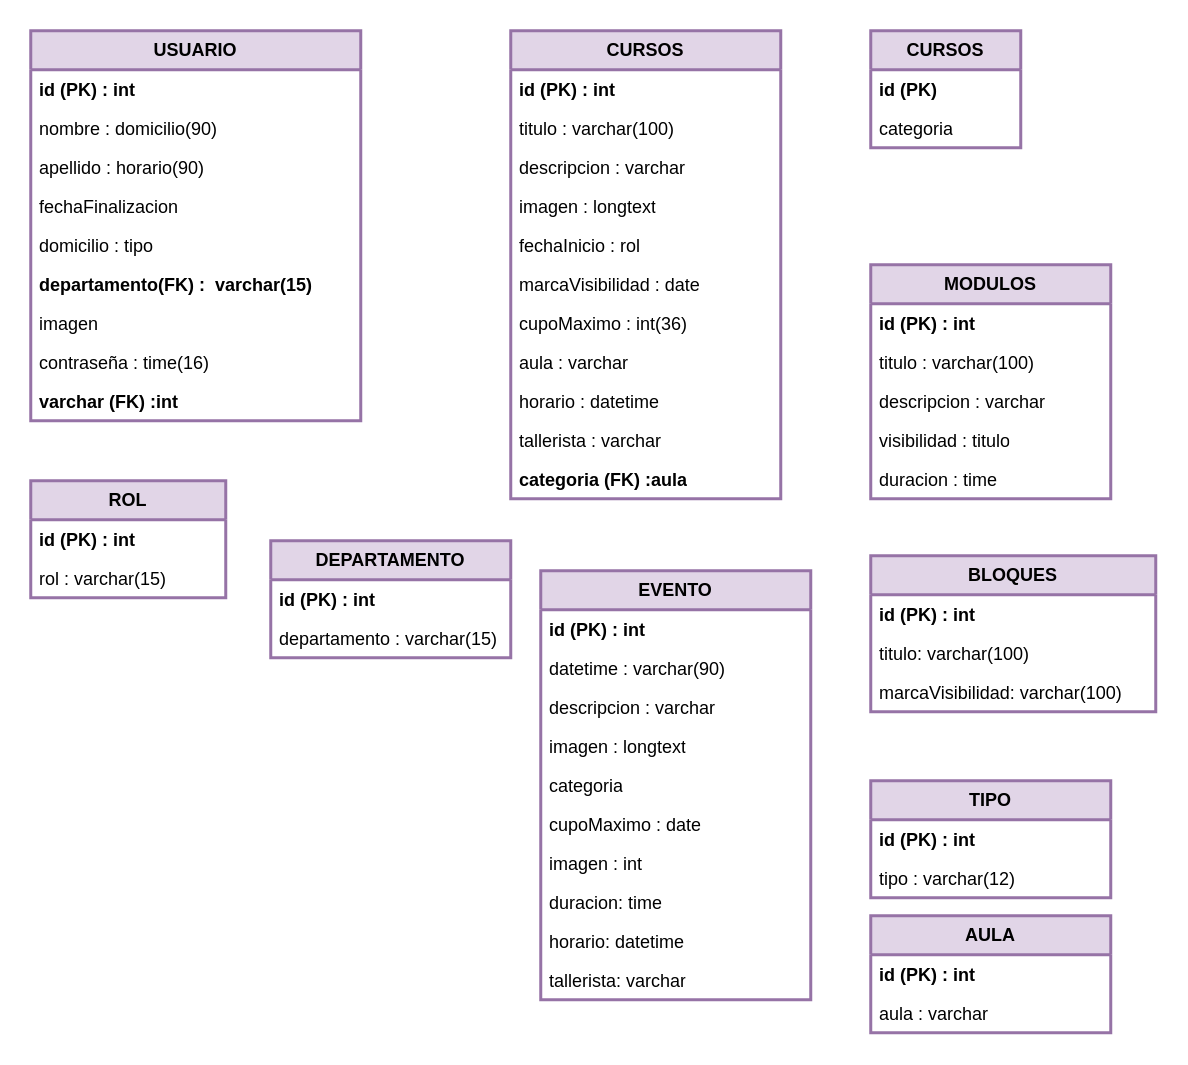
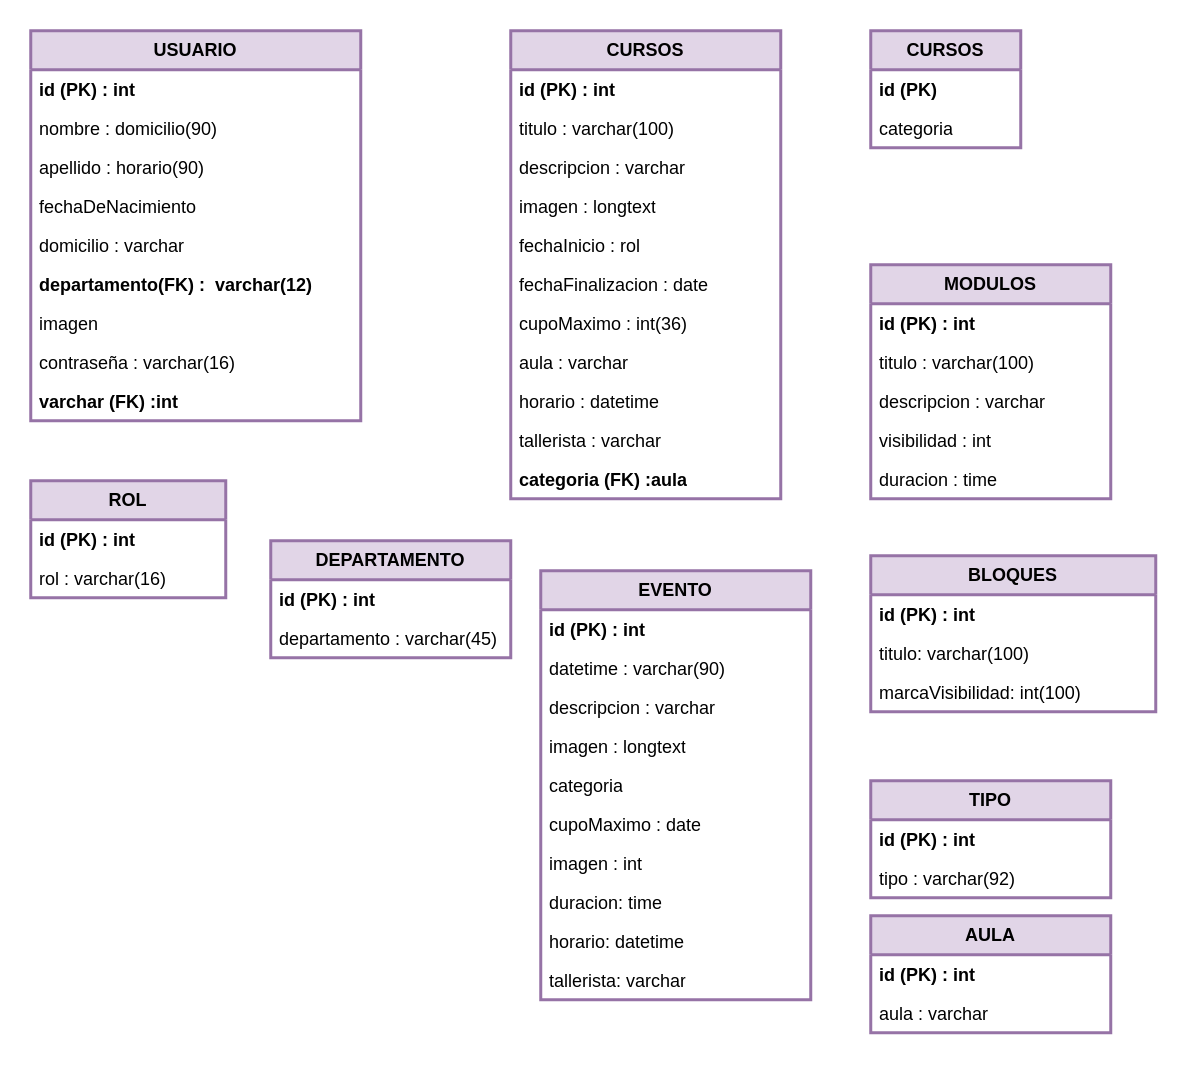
(116, 208) -> (121, 208)
(102, 247) -> (119, 247)
(189, 286) -> (189, 286)
(617, 286) -> (624, 286)
(136, 364) -> (154, 364)
(957, 442) -> (944, 442)
(116, 580) -> (116, 580)
(392, 651) -> (392, 651)
(1015, 694) -> (992, 694)
(961, 880) -> (961, 880)
